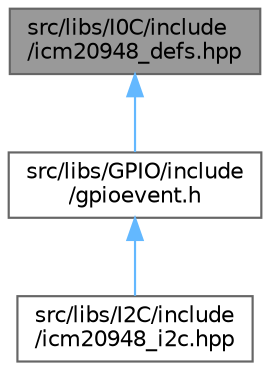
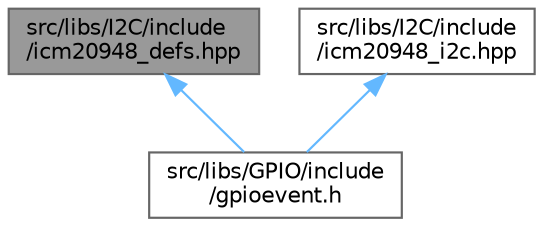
(135, 41) -> (134, 41)
(135, 268) -> (338, 121)
